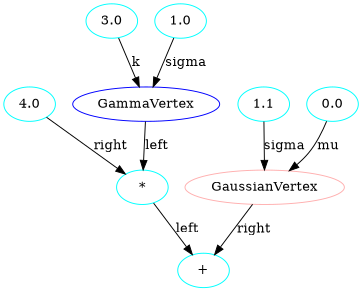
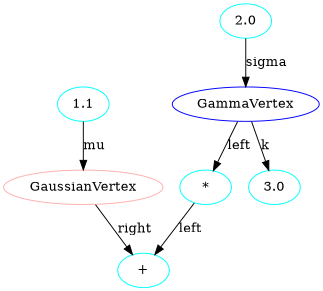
(181, 21) -> (246, 21)
(127, 58) -> (259, 141)
(30, 104) -> none
(333, 104) -> none
(284, 146) -> (94, 146)
